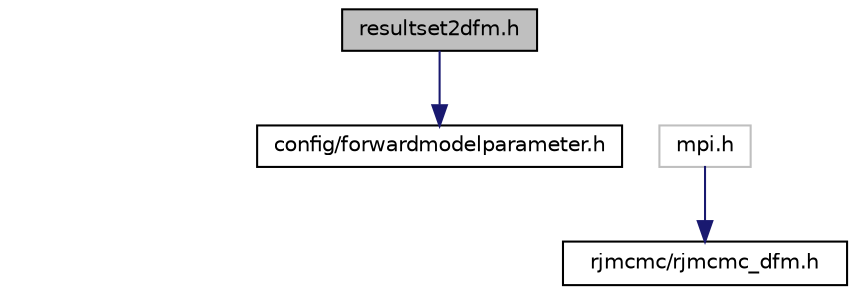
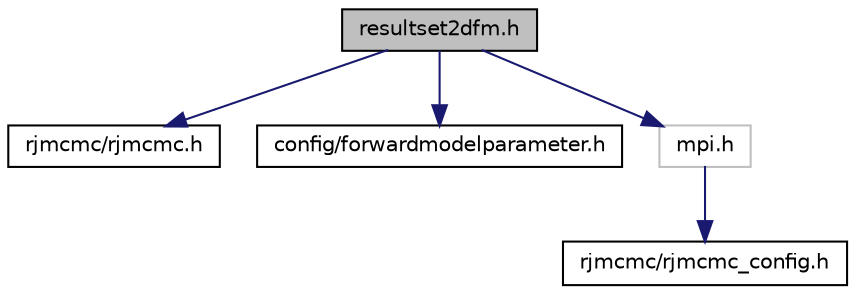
none -> (563, 84)
none -> (114, 146)
(705, 263) -> (705, 263)
